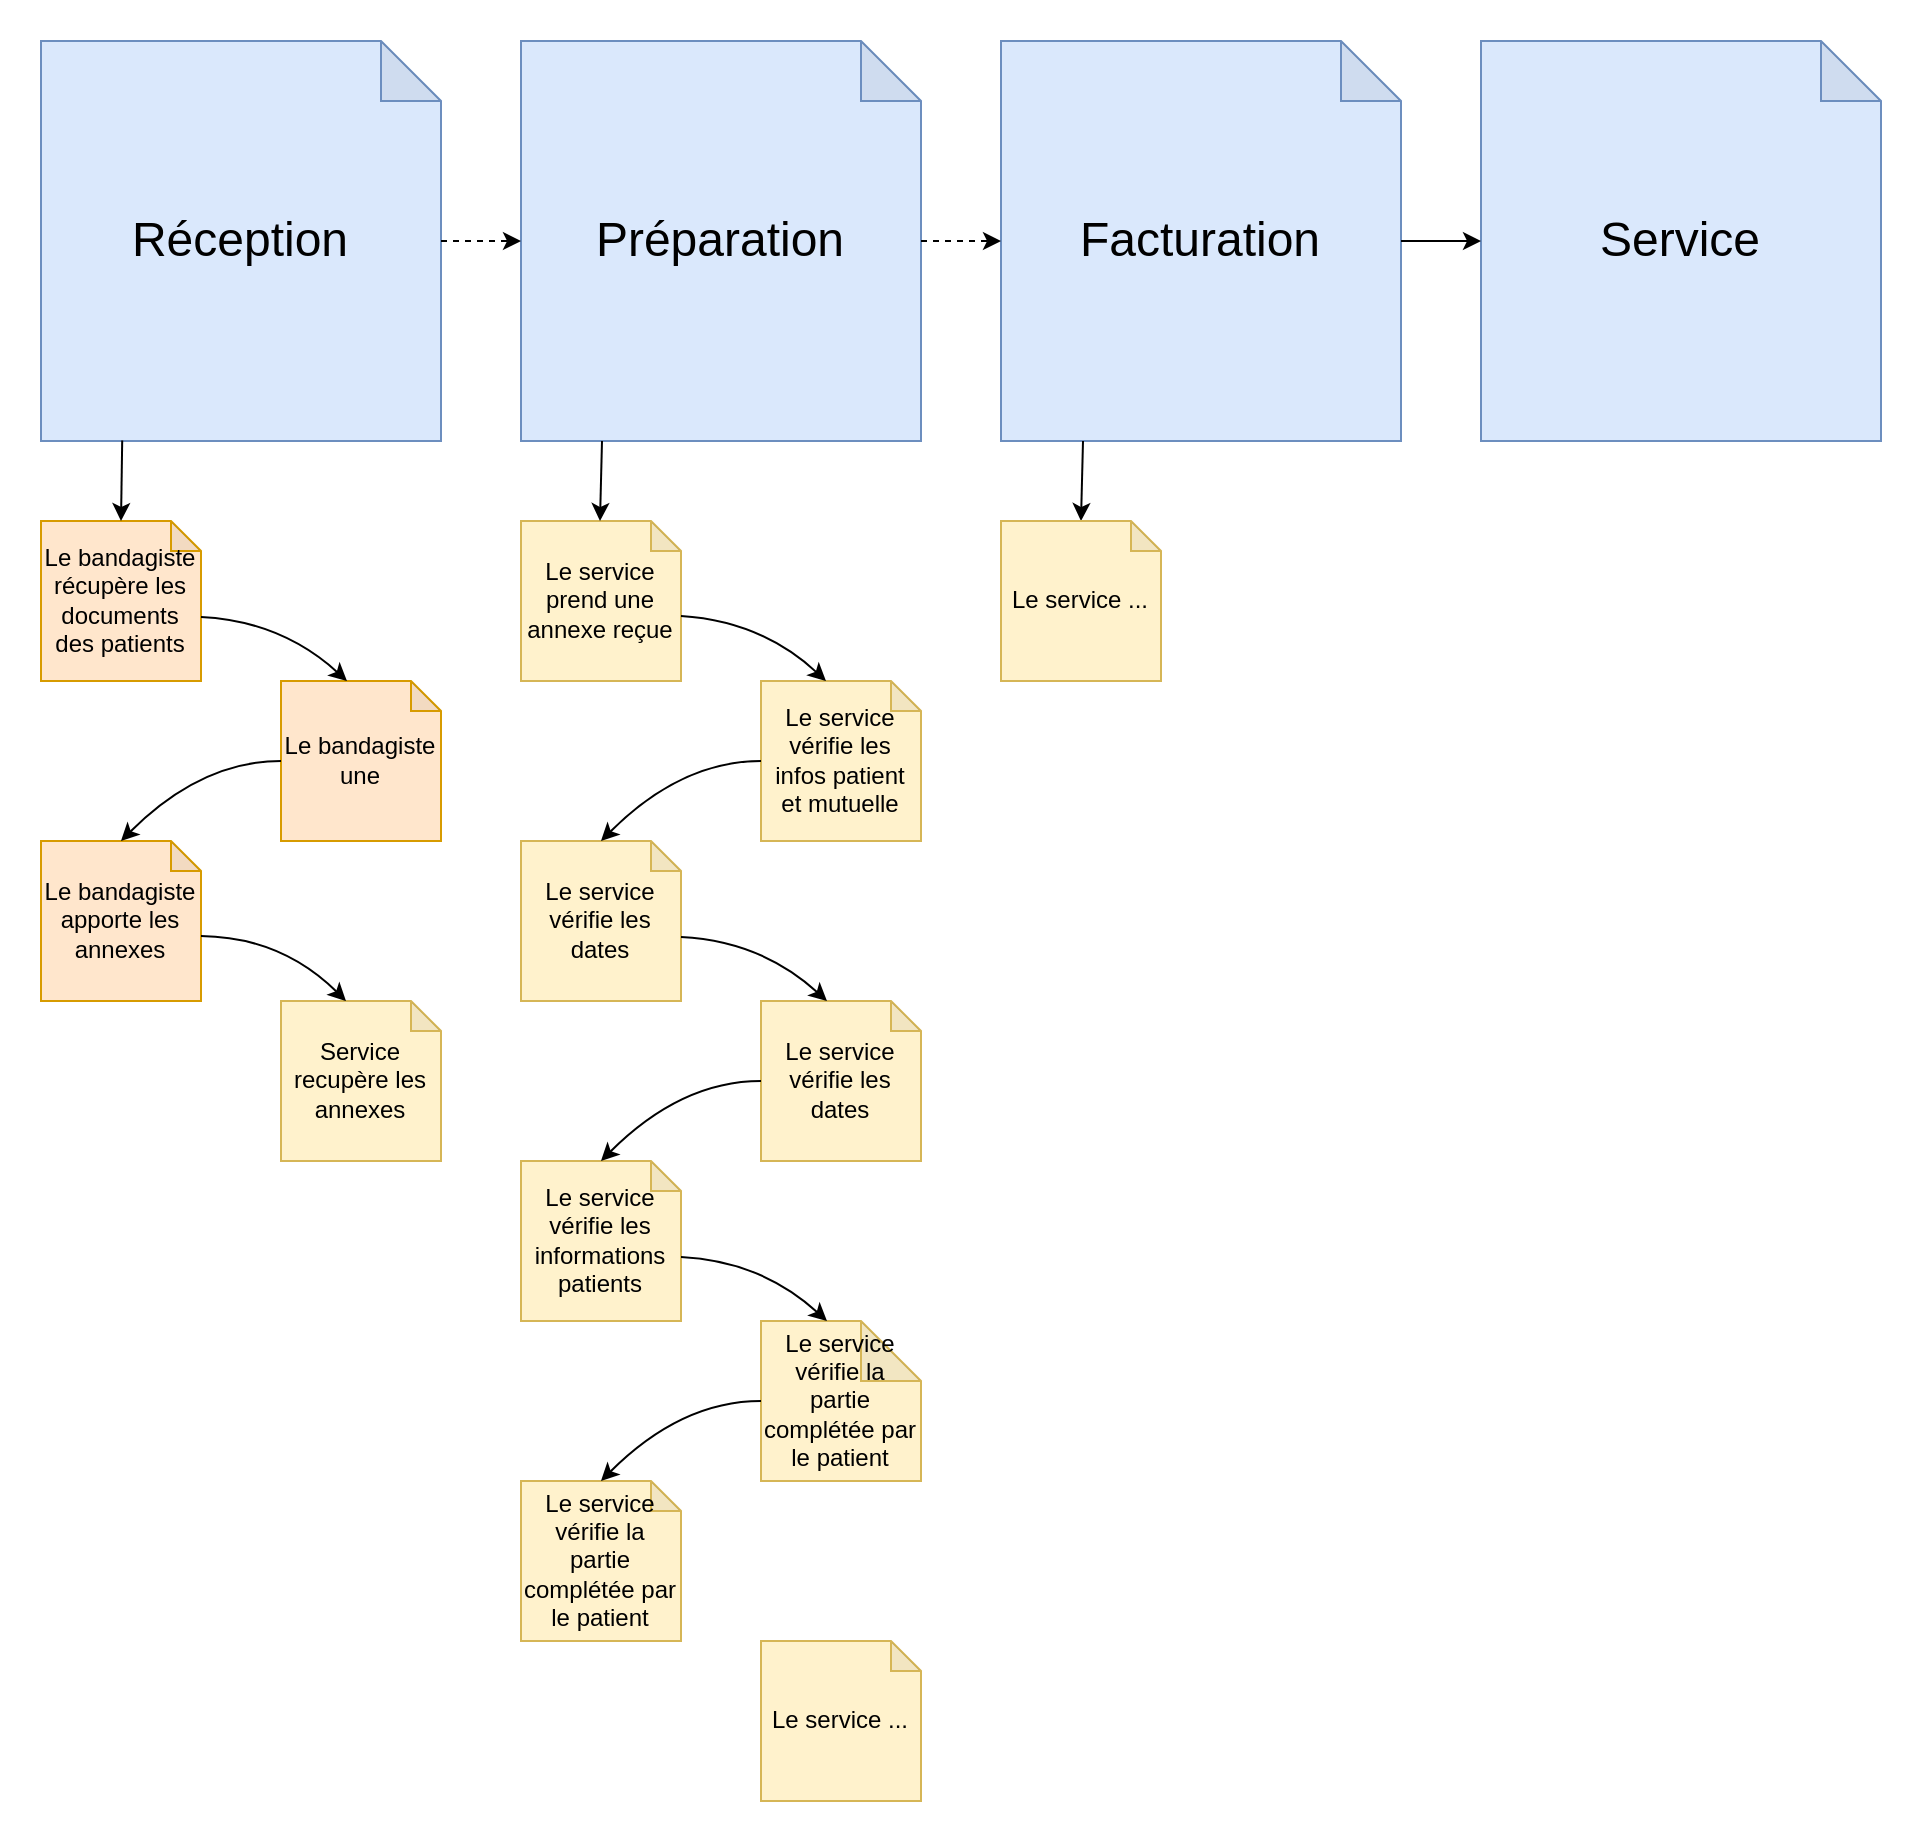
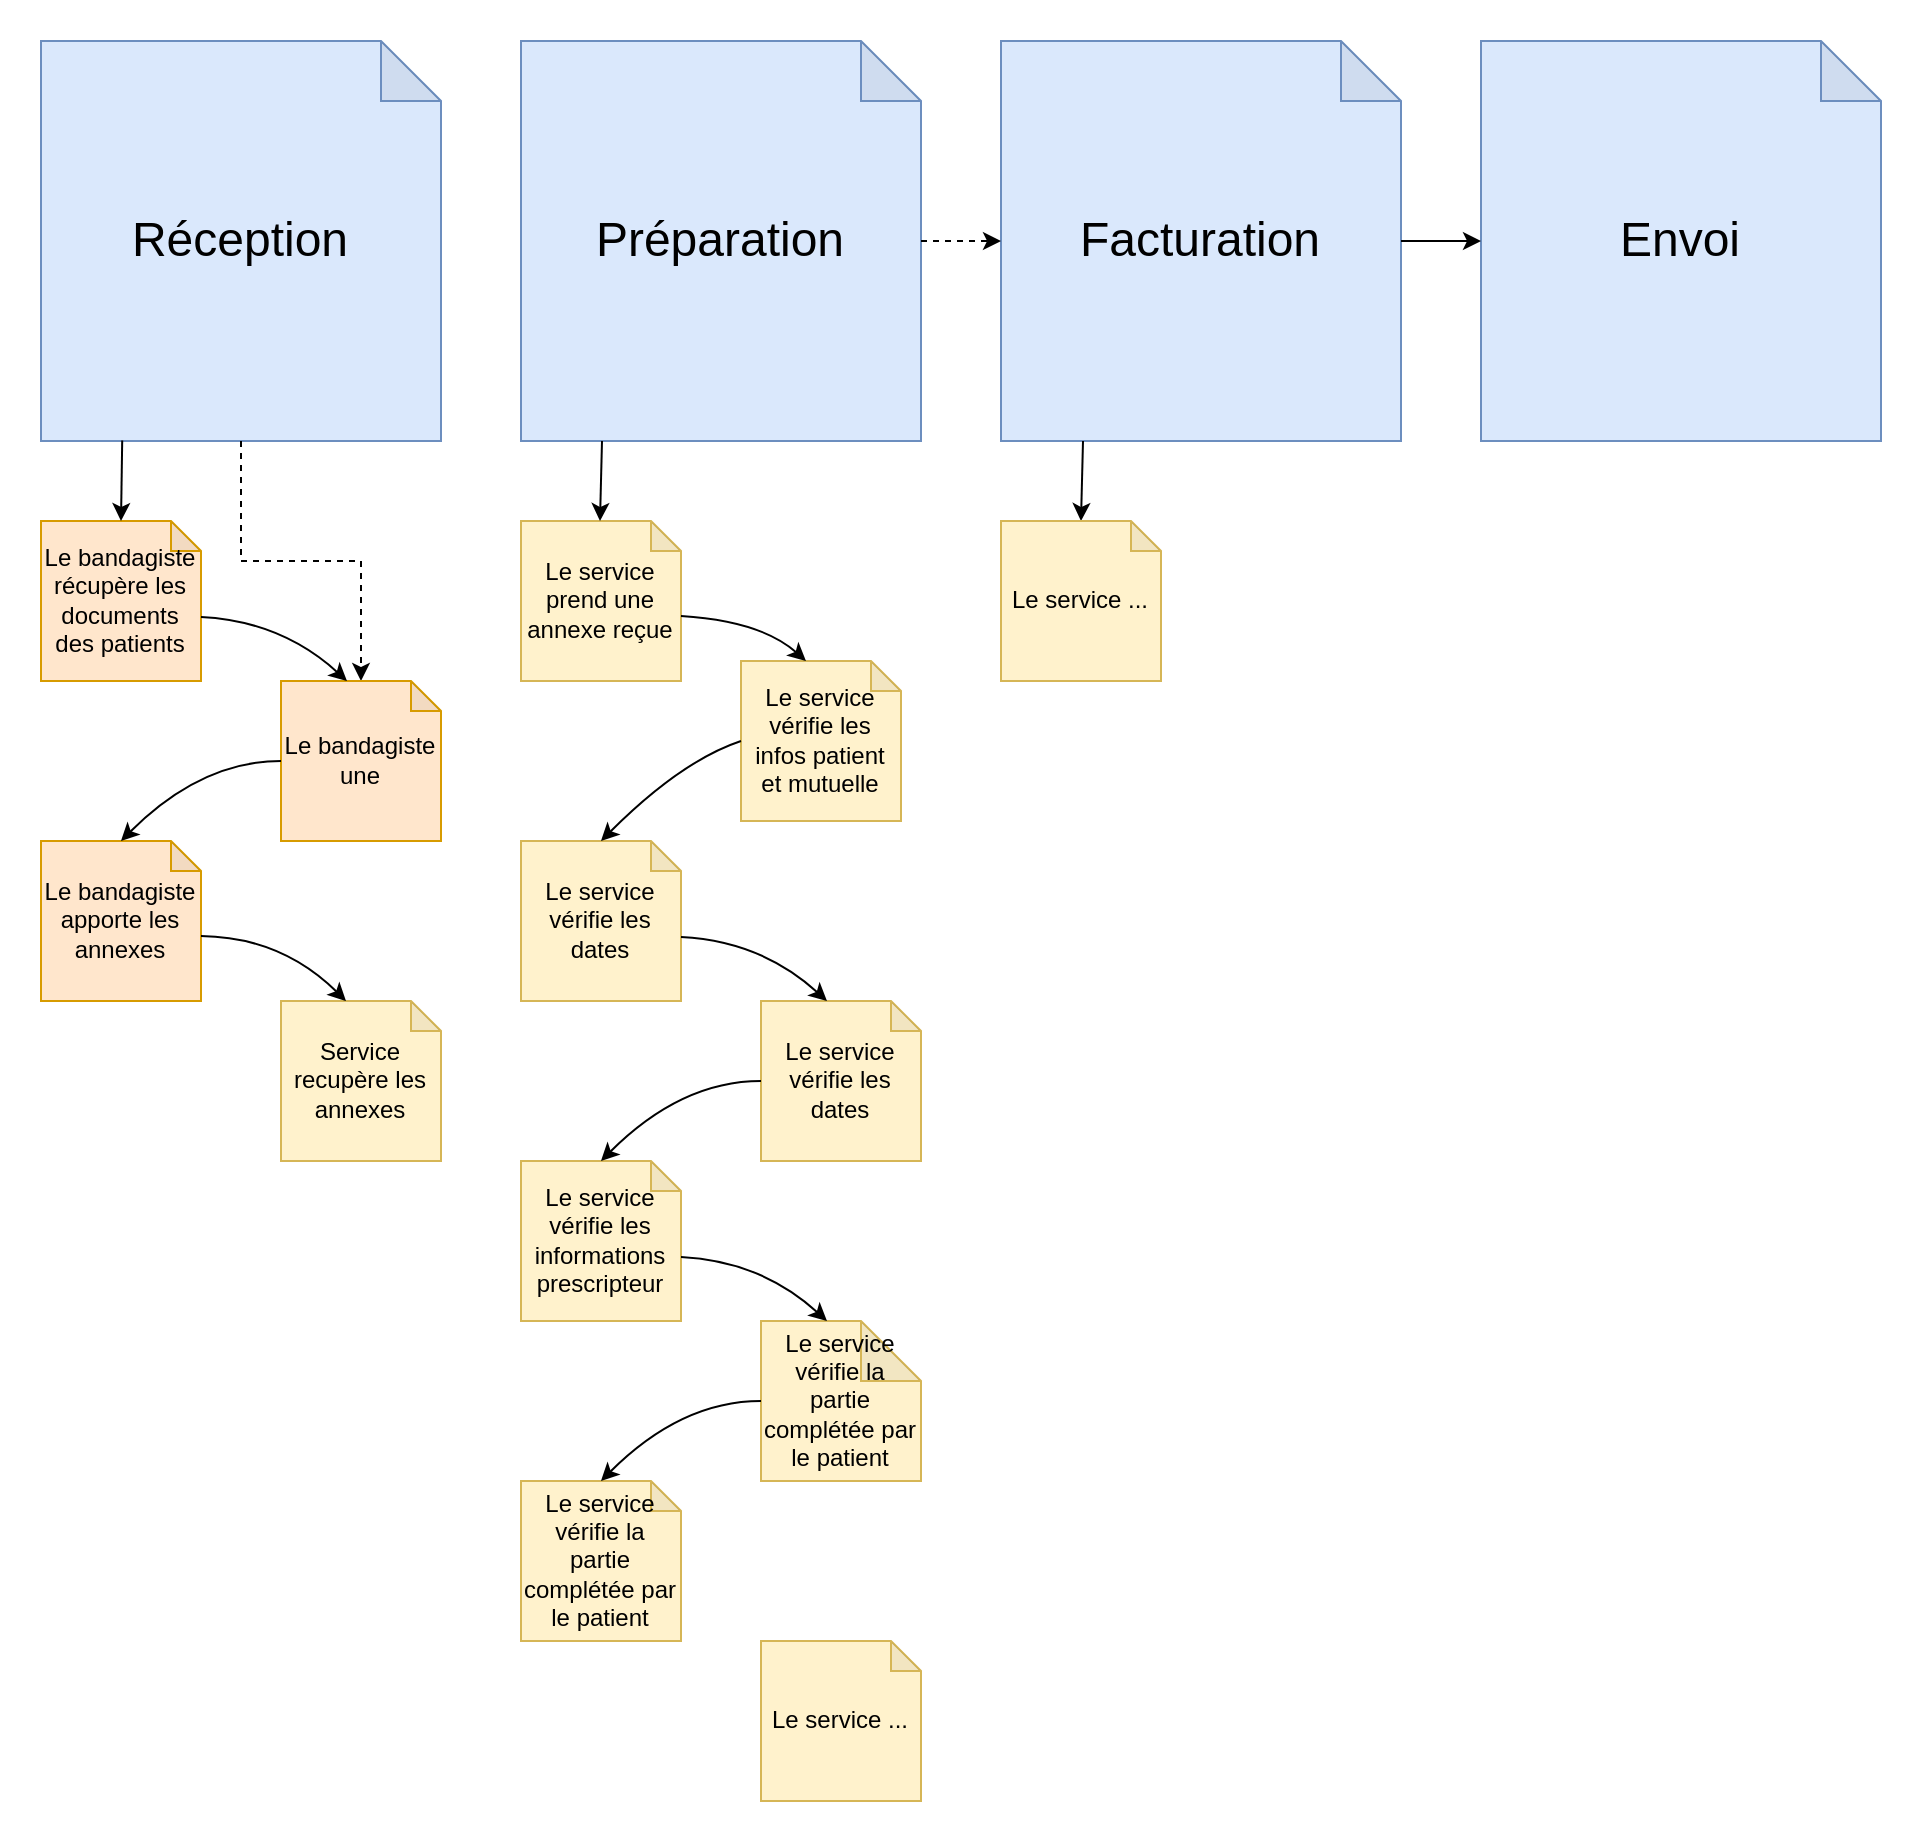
(475, 241) -> (294, 561)
(1681, 241) -> (1681, 241)
(841, 761) -> (821, 741)
(601, 1241) -> (601, 1241)
